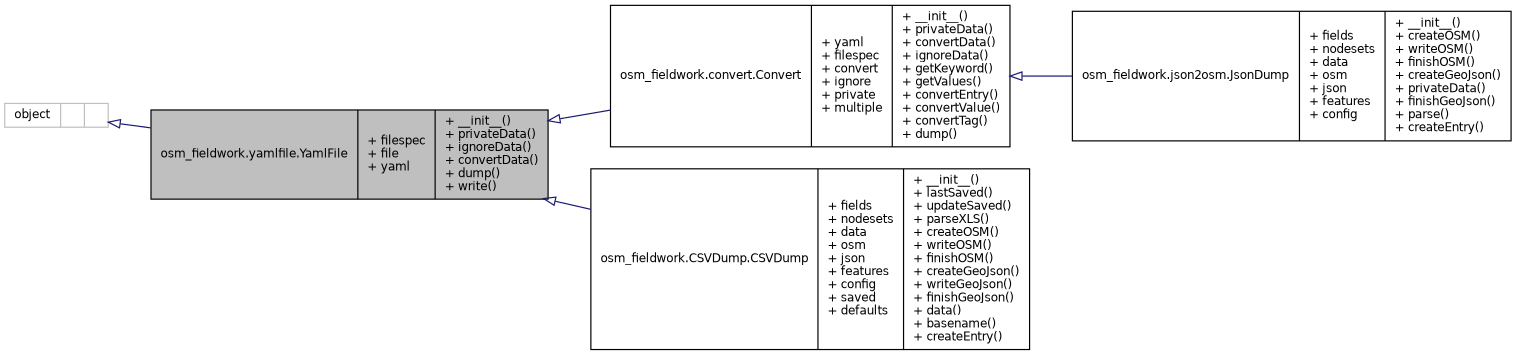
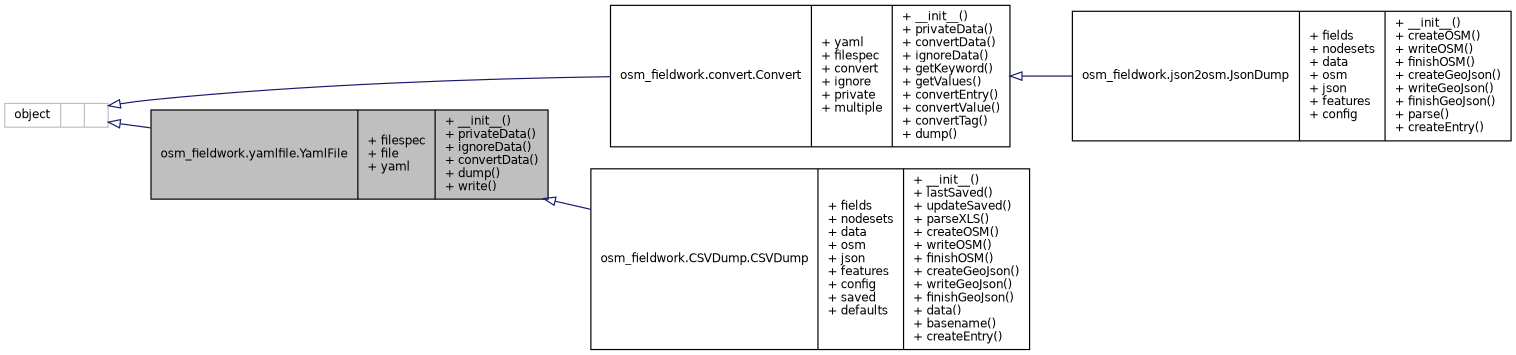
(1440, 89) -> (1444, 89)
(585, 114) -> (365, 84)
